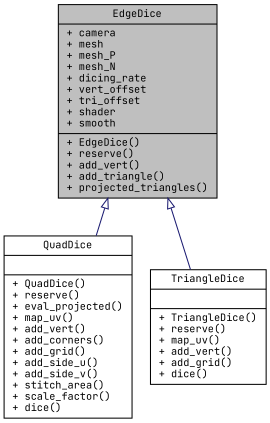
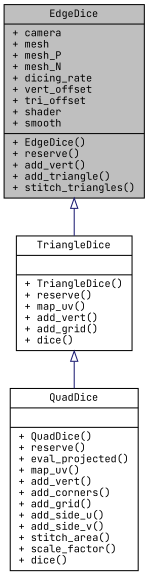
(138, 188) -> (74, 188)
(100, 222) -> (74, 375)
